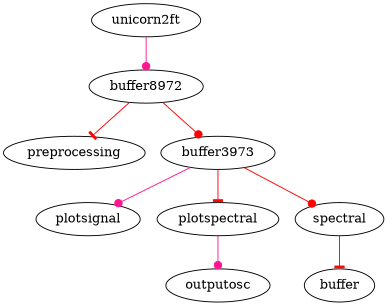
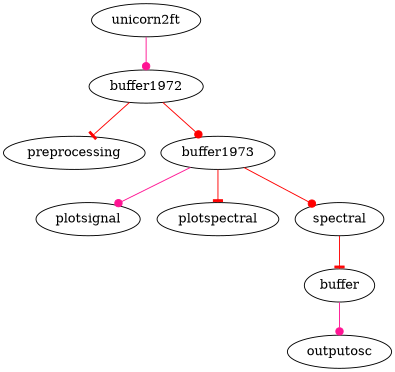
(146, 87) -> (146, 87)
(218, 153) -> (218, 153)
(218, 249) -> (340, 315)
